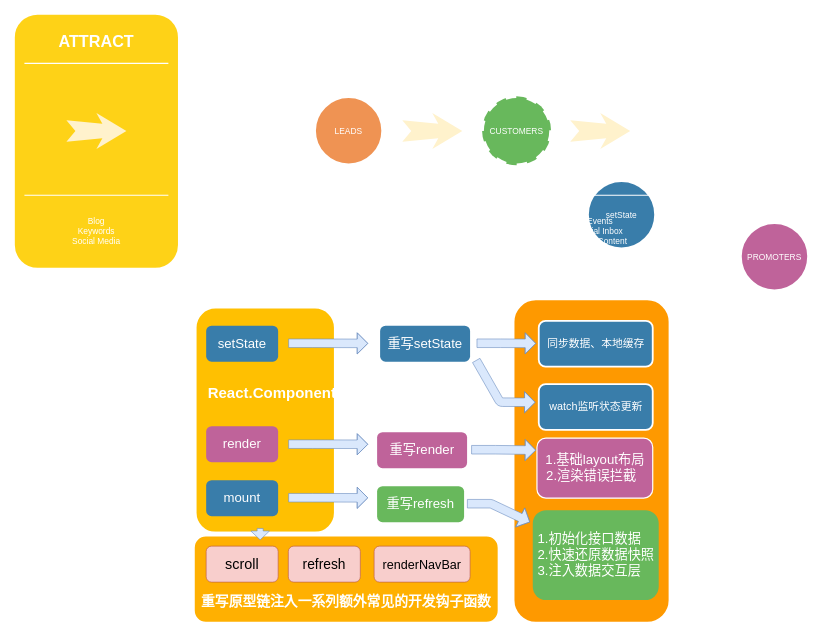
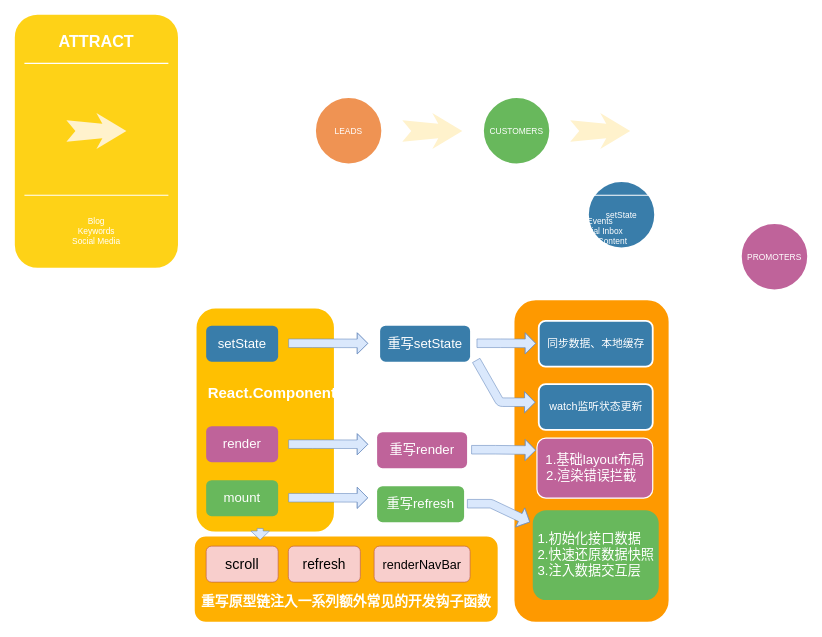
(517, 131) -> (517, 131)
(242, 498) -> (242, 498)
